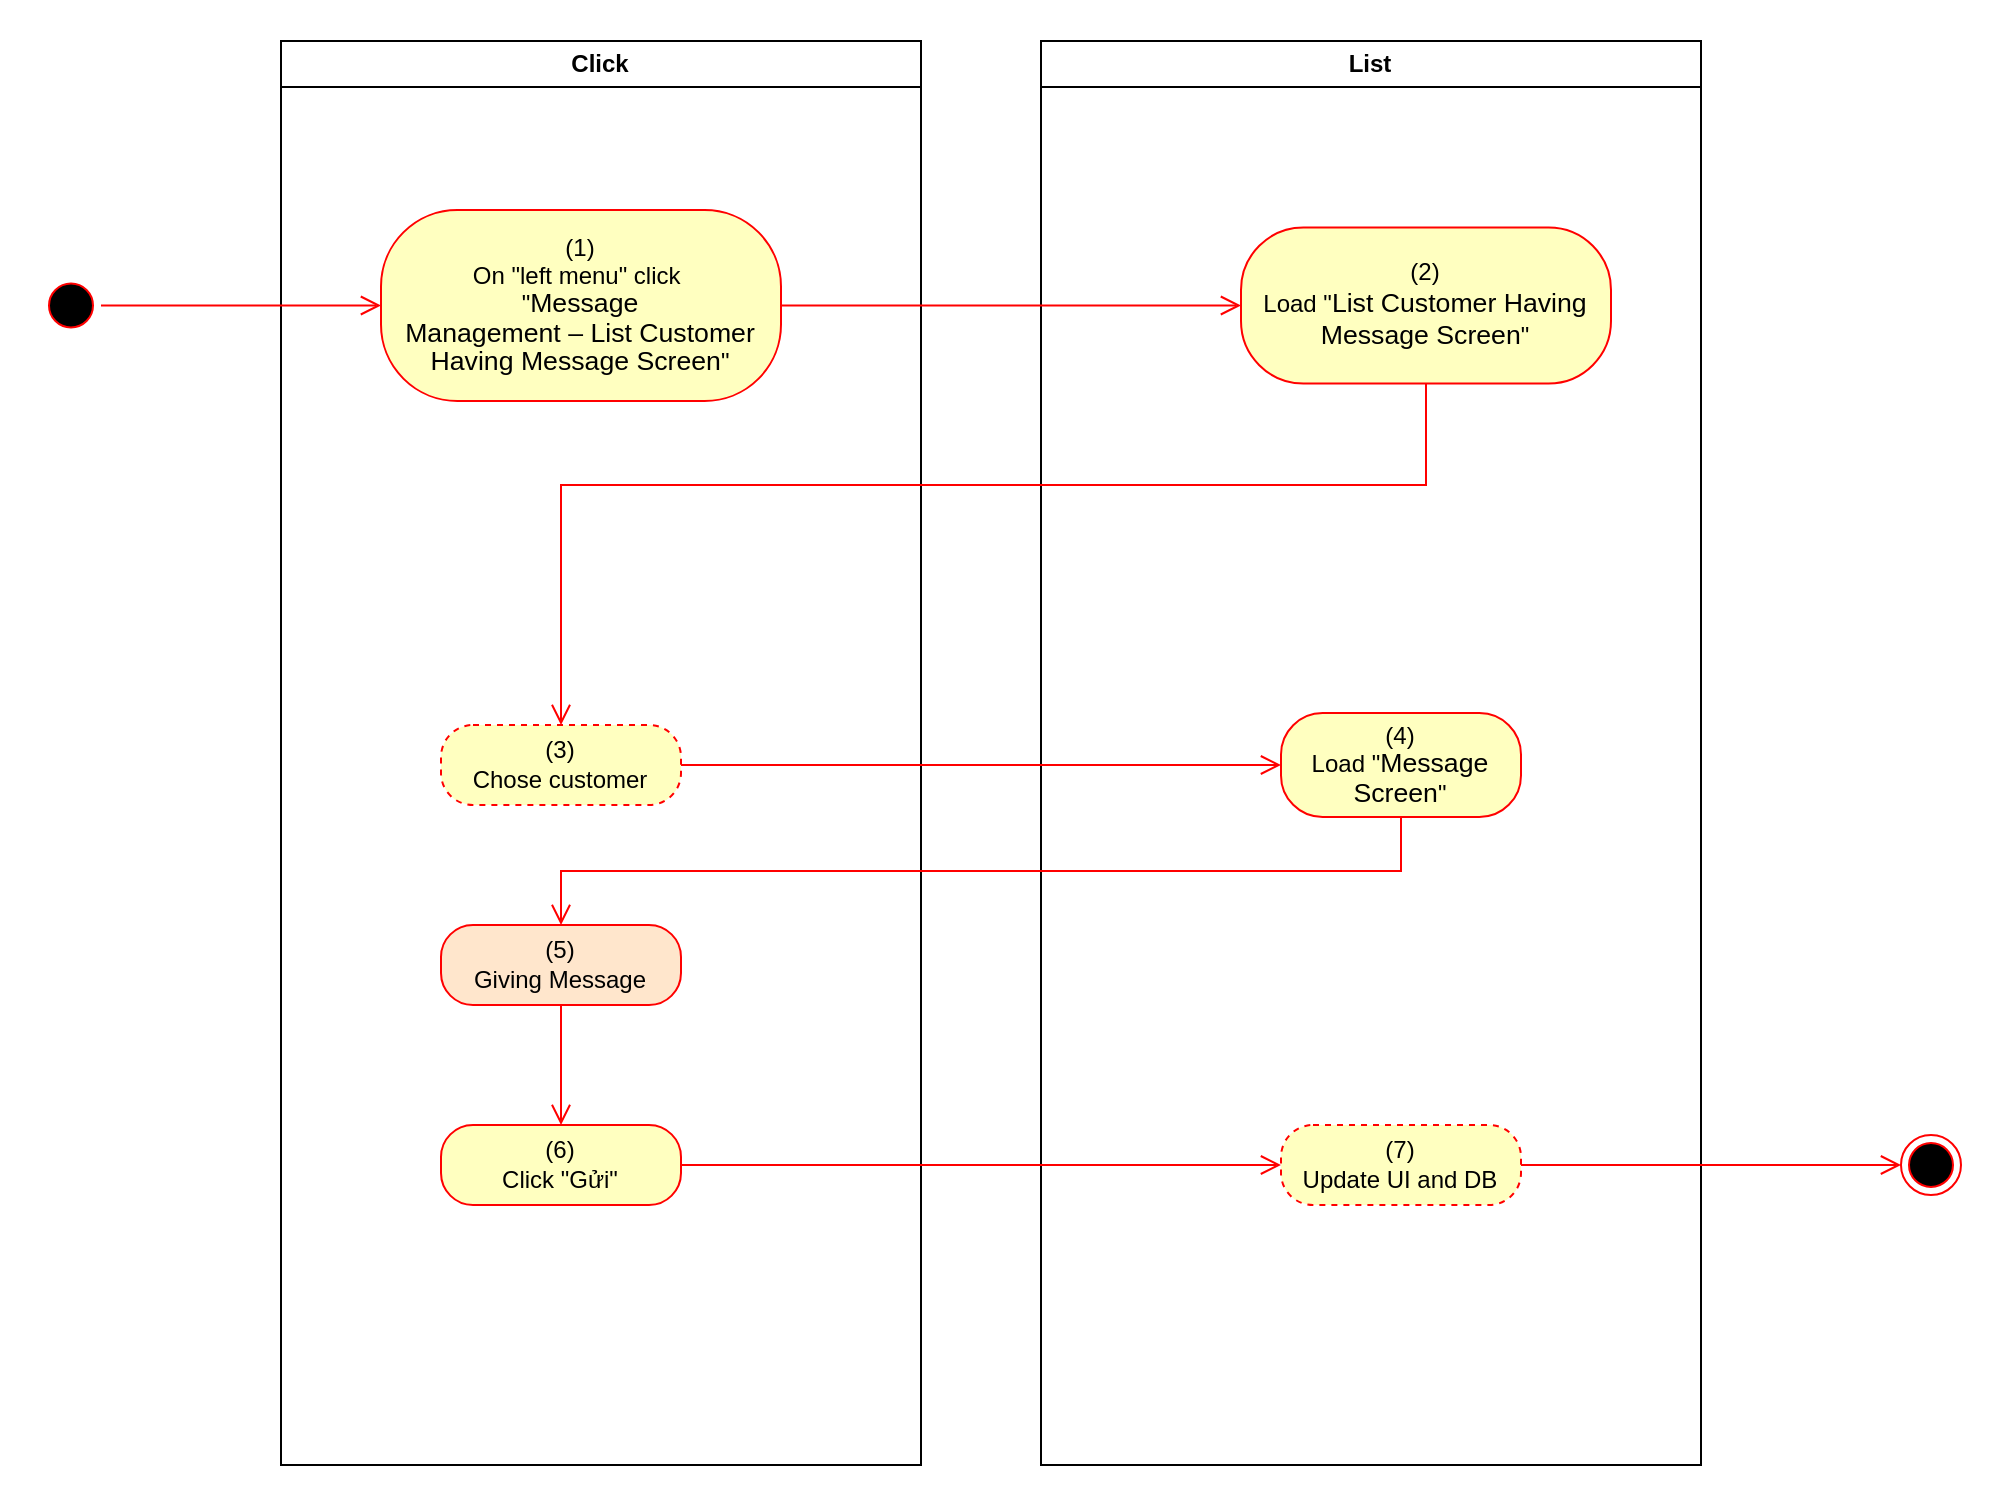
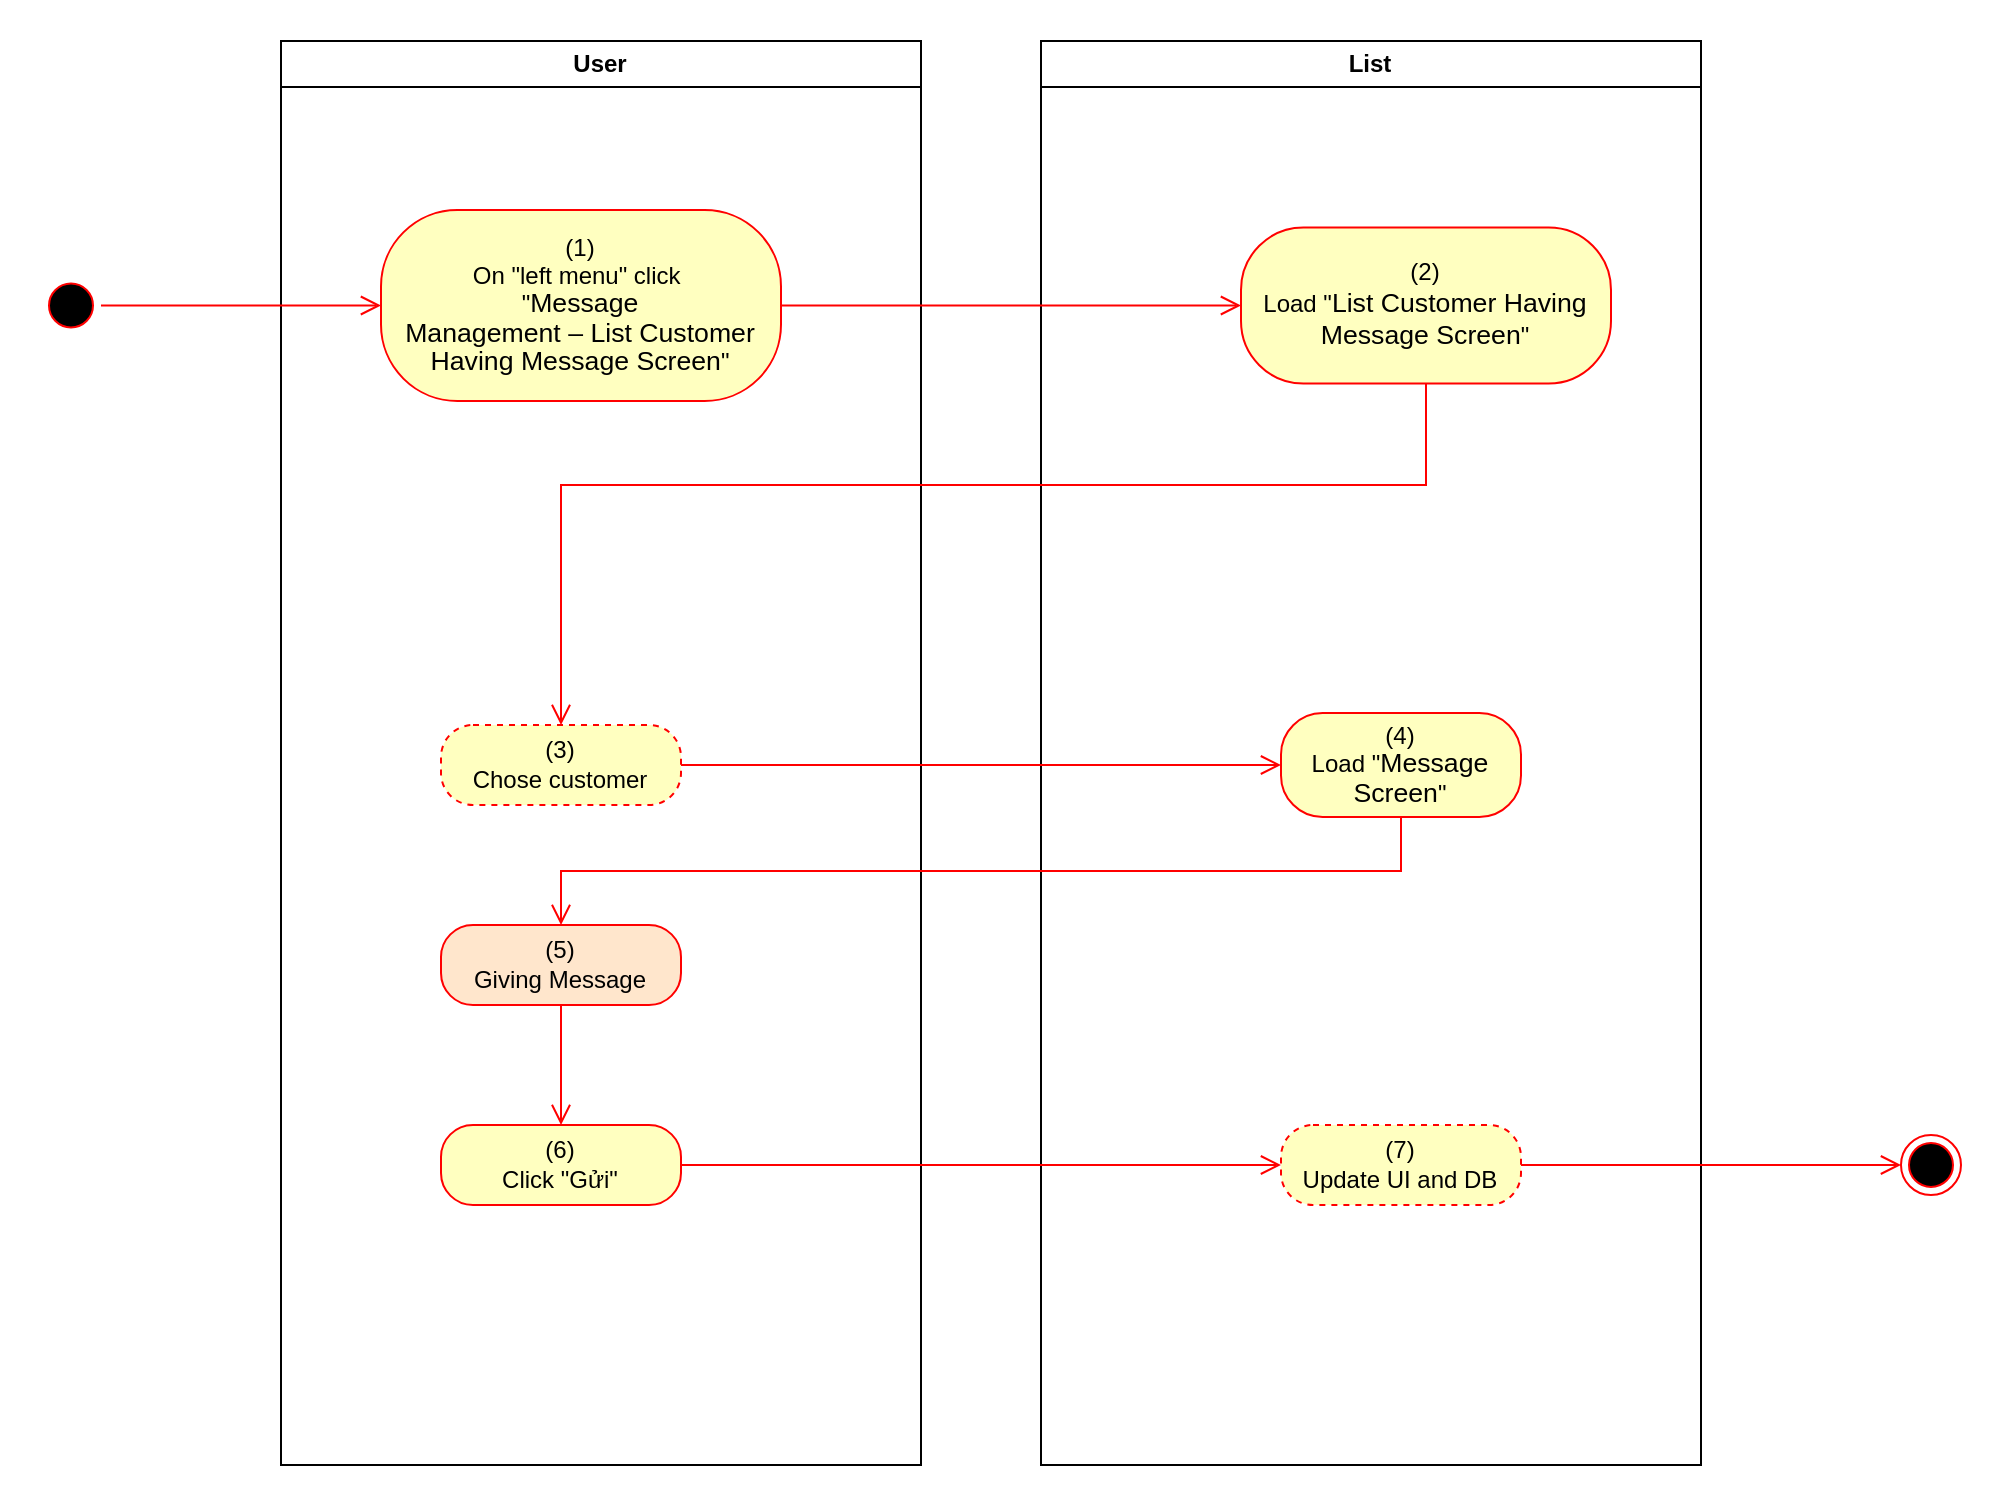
(601, 65) -> (601, 65)
